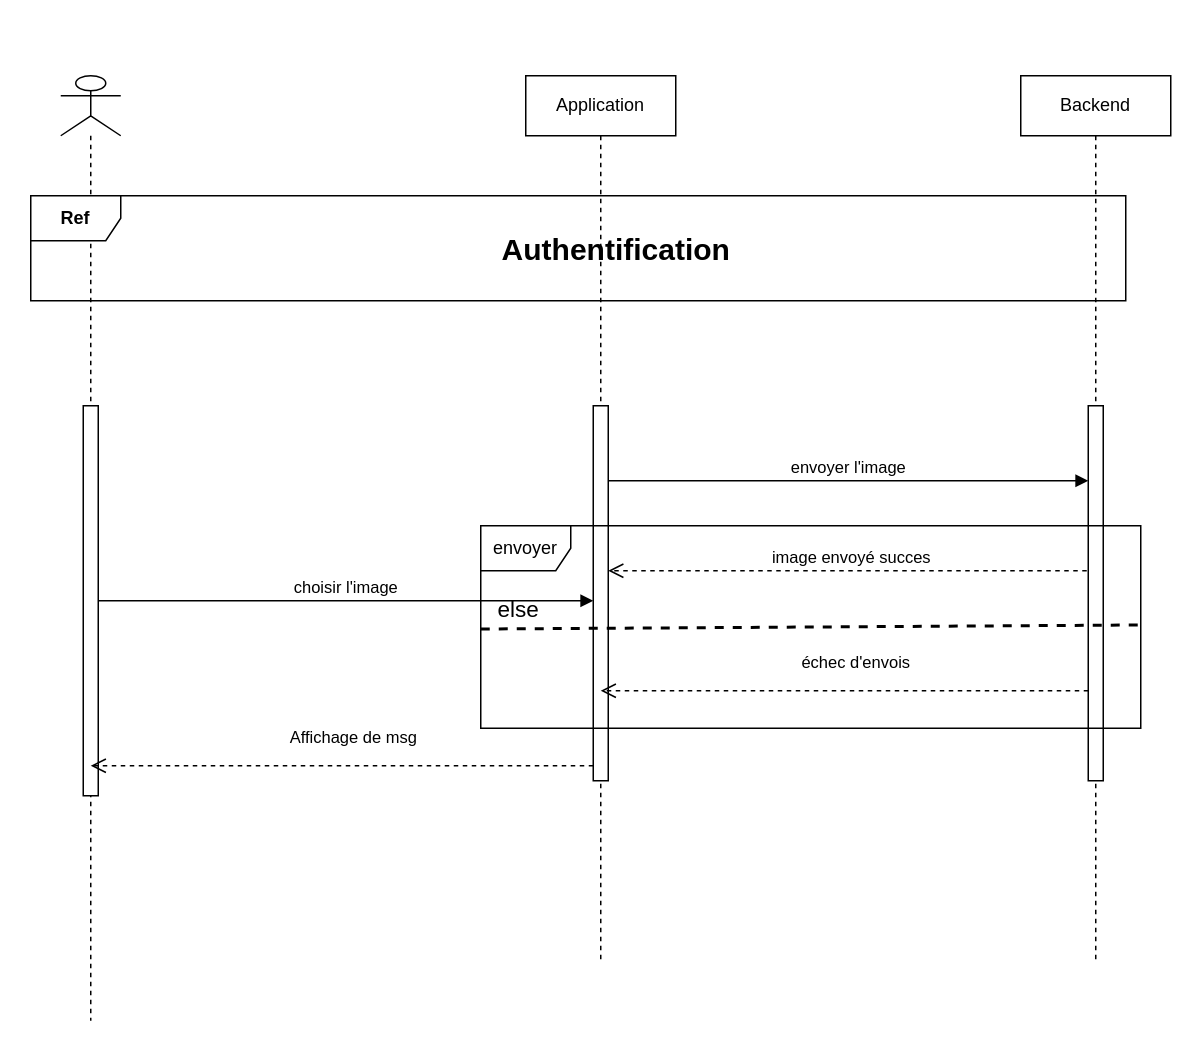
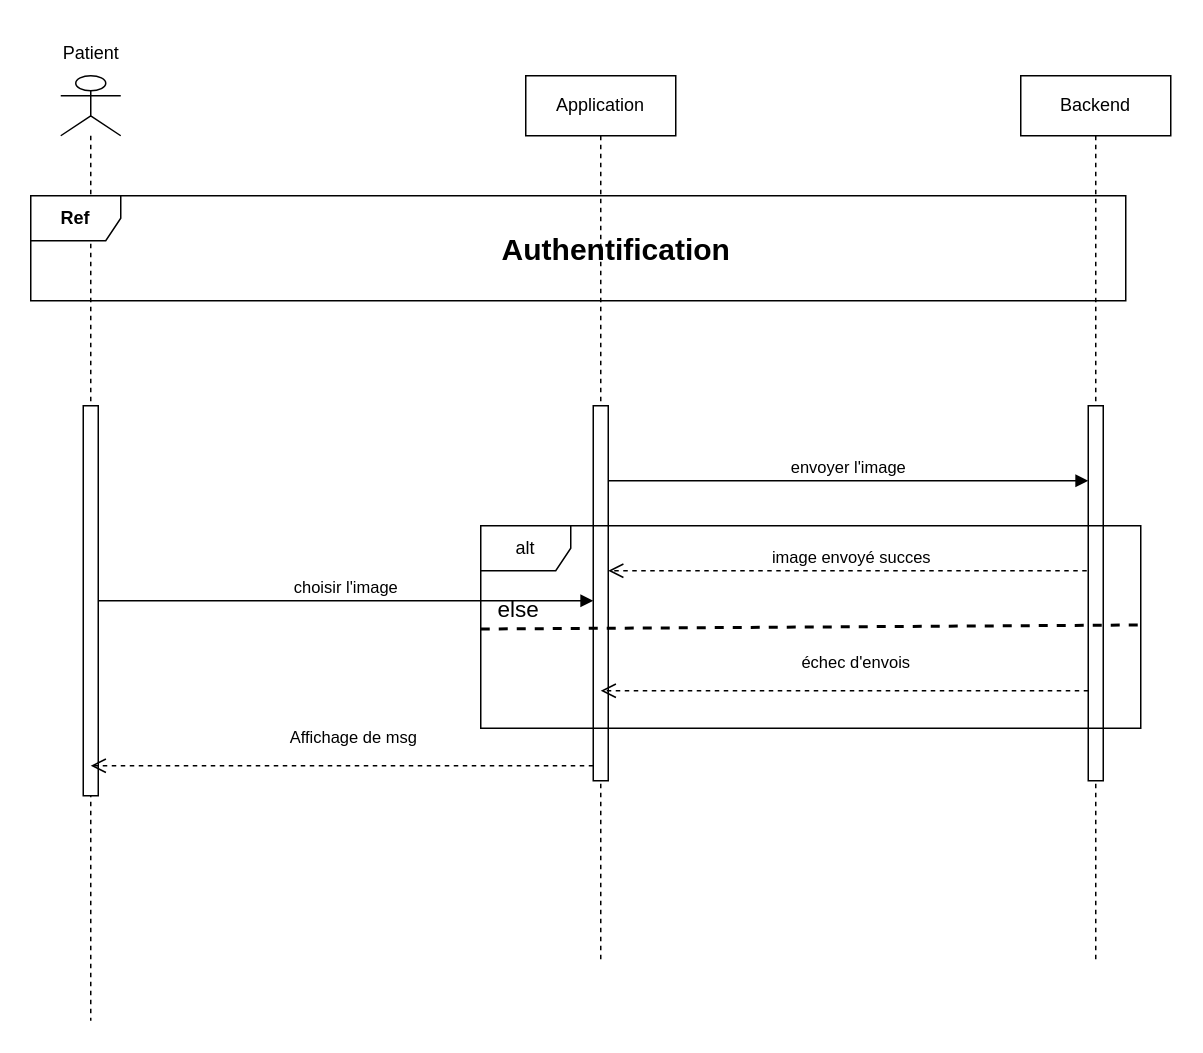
none -> (91, 53)
(526, 548) -> (526, 548)
